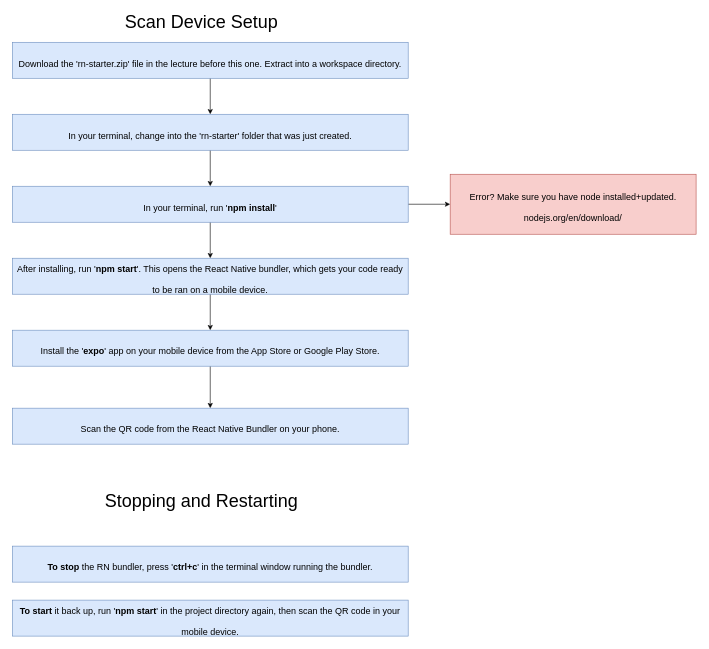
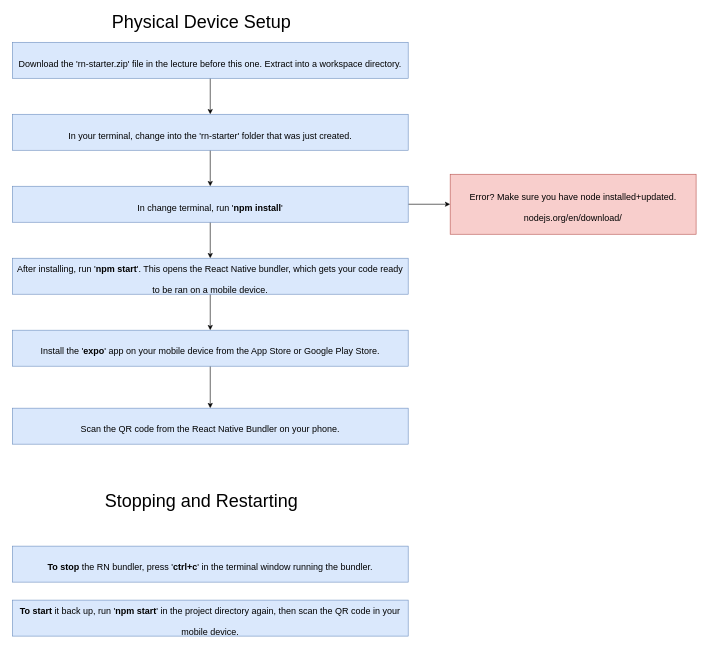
(202, 21) -> (202, 21)
(210, 204) -> (210, 204)
